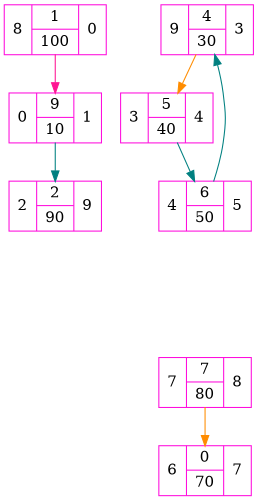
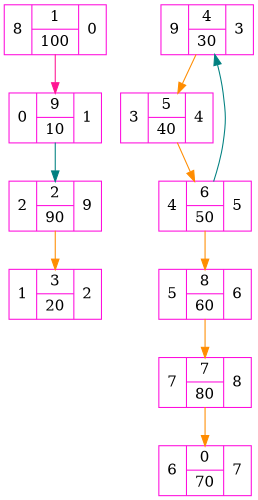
(184, 157) -> (184, 157)
none -> (55, 294)
none -> (205, 294)
